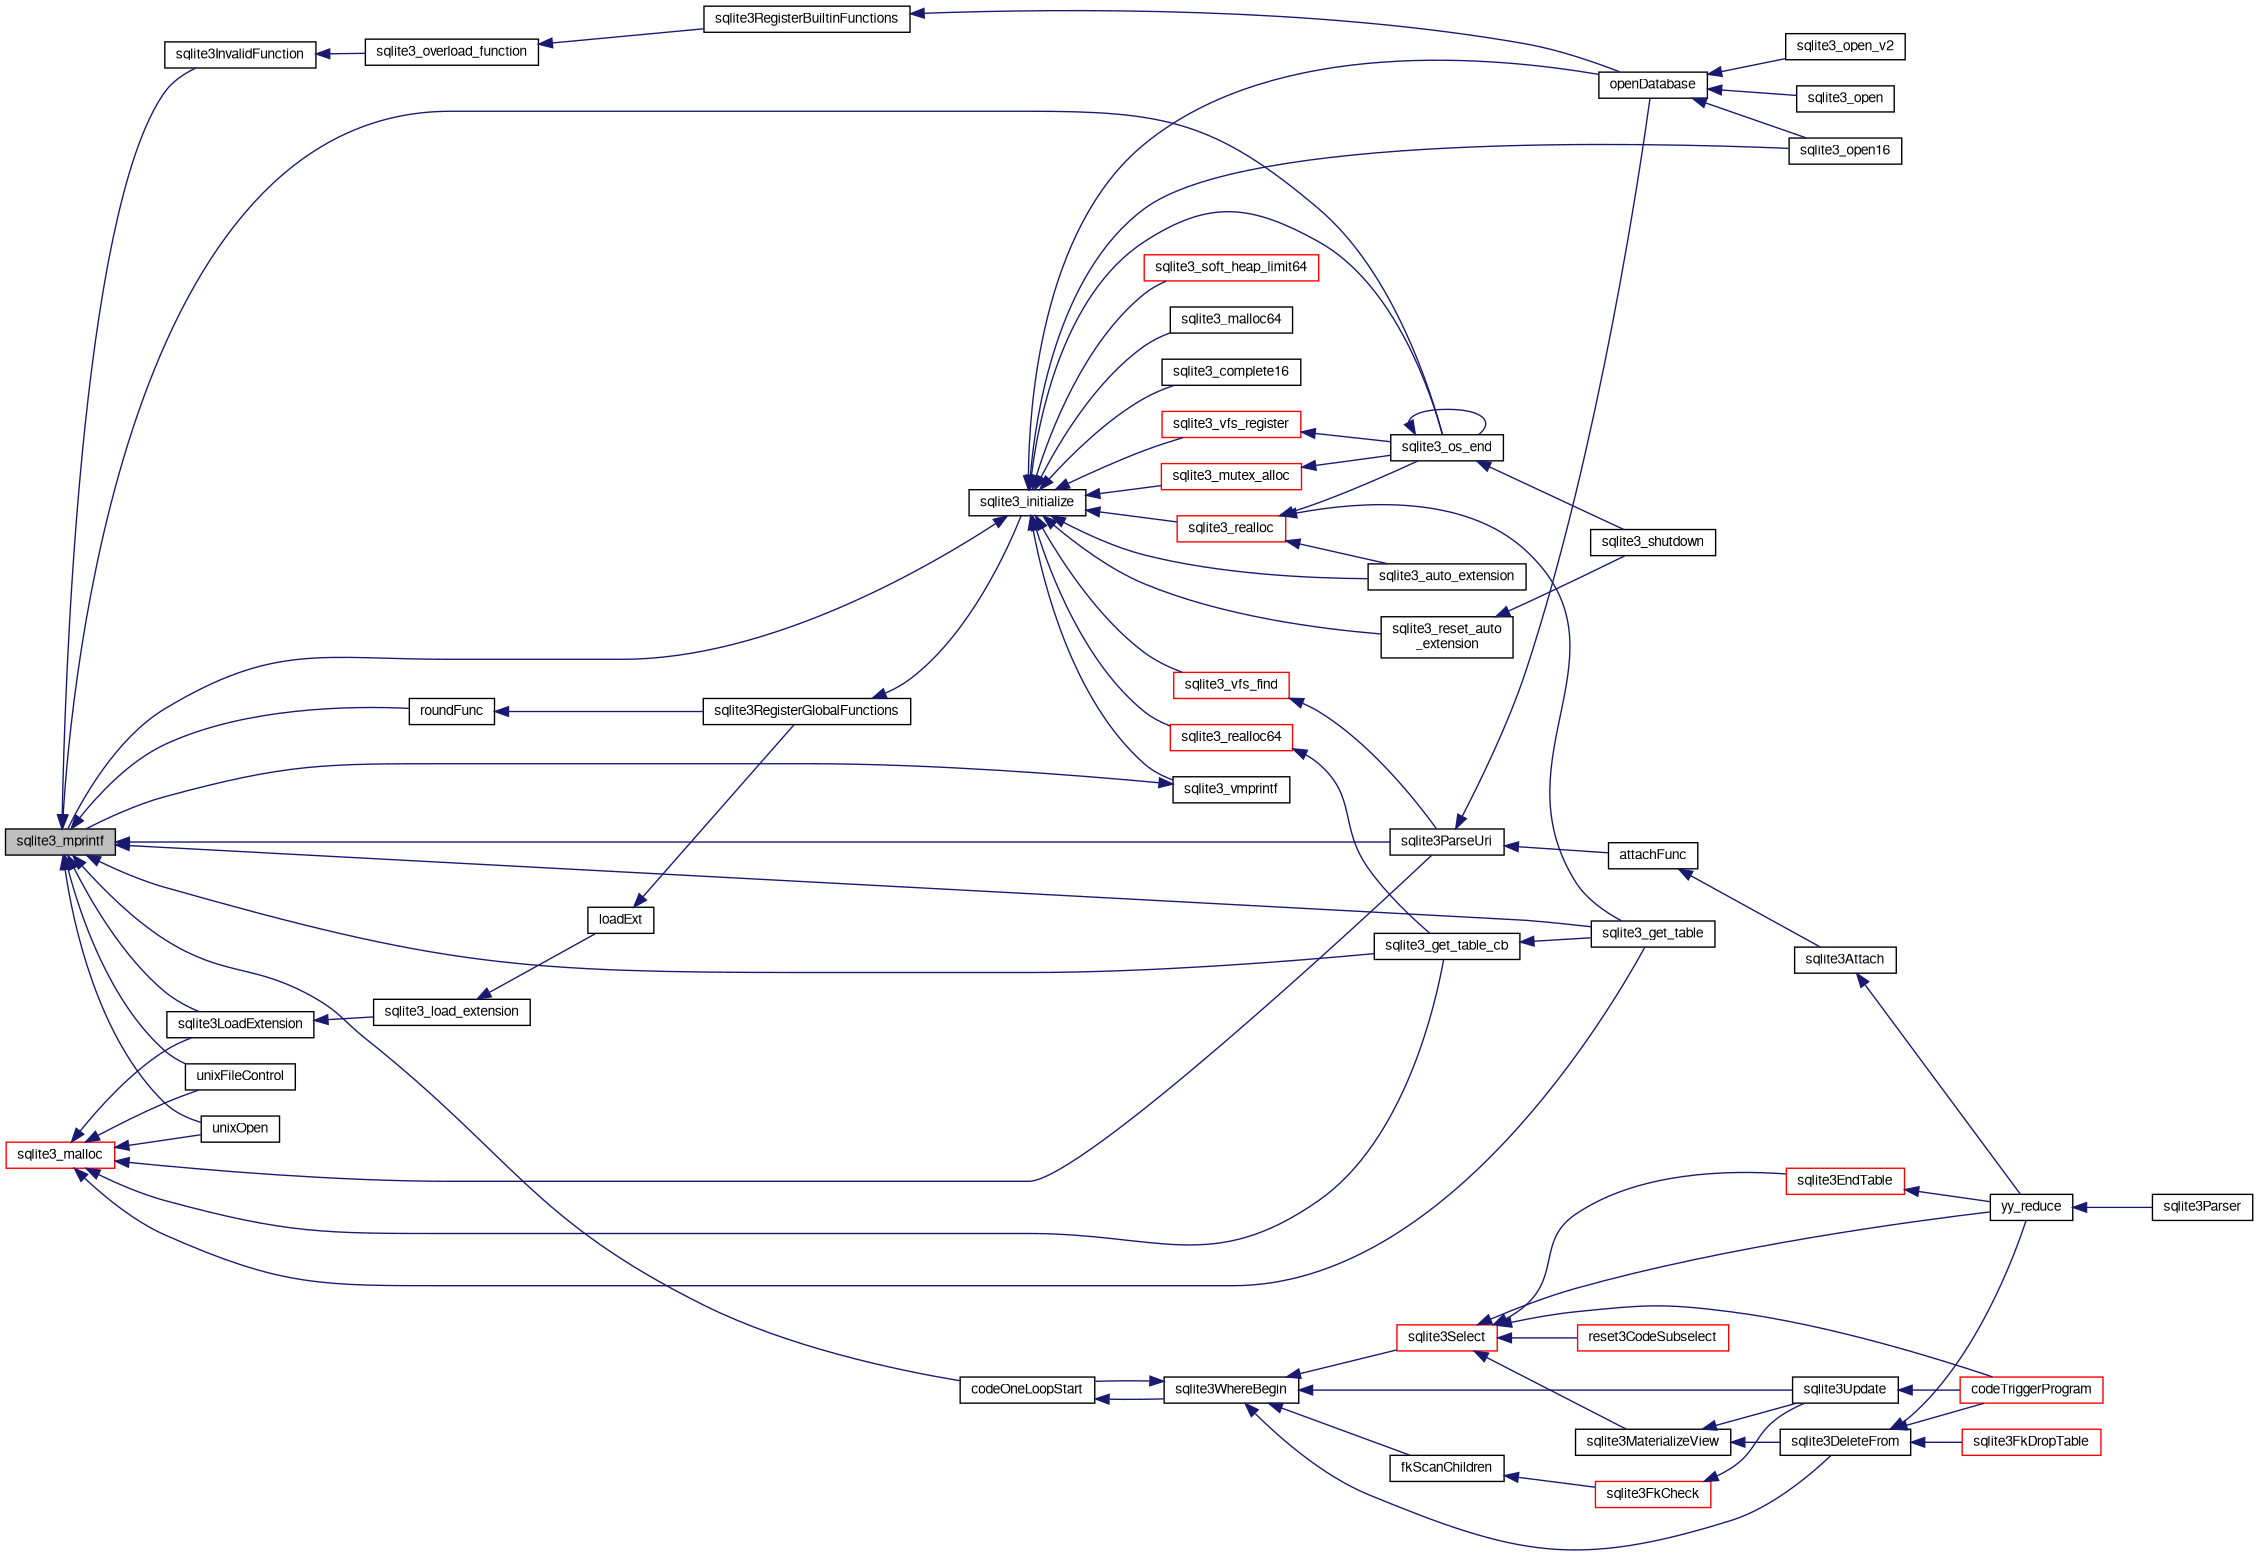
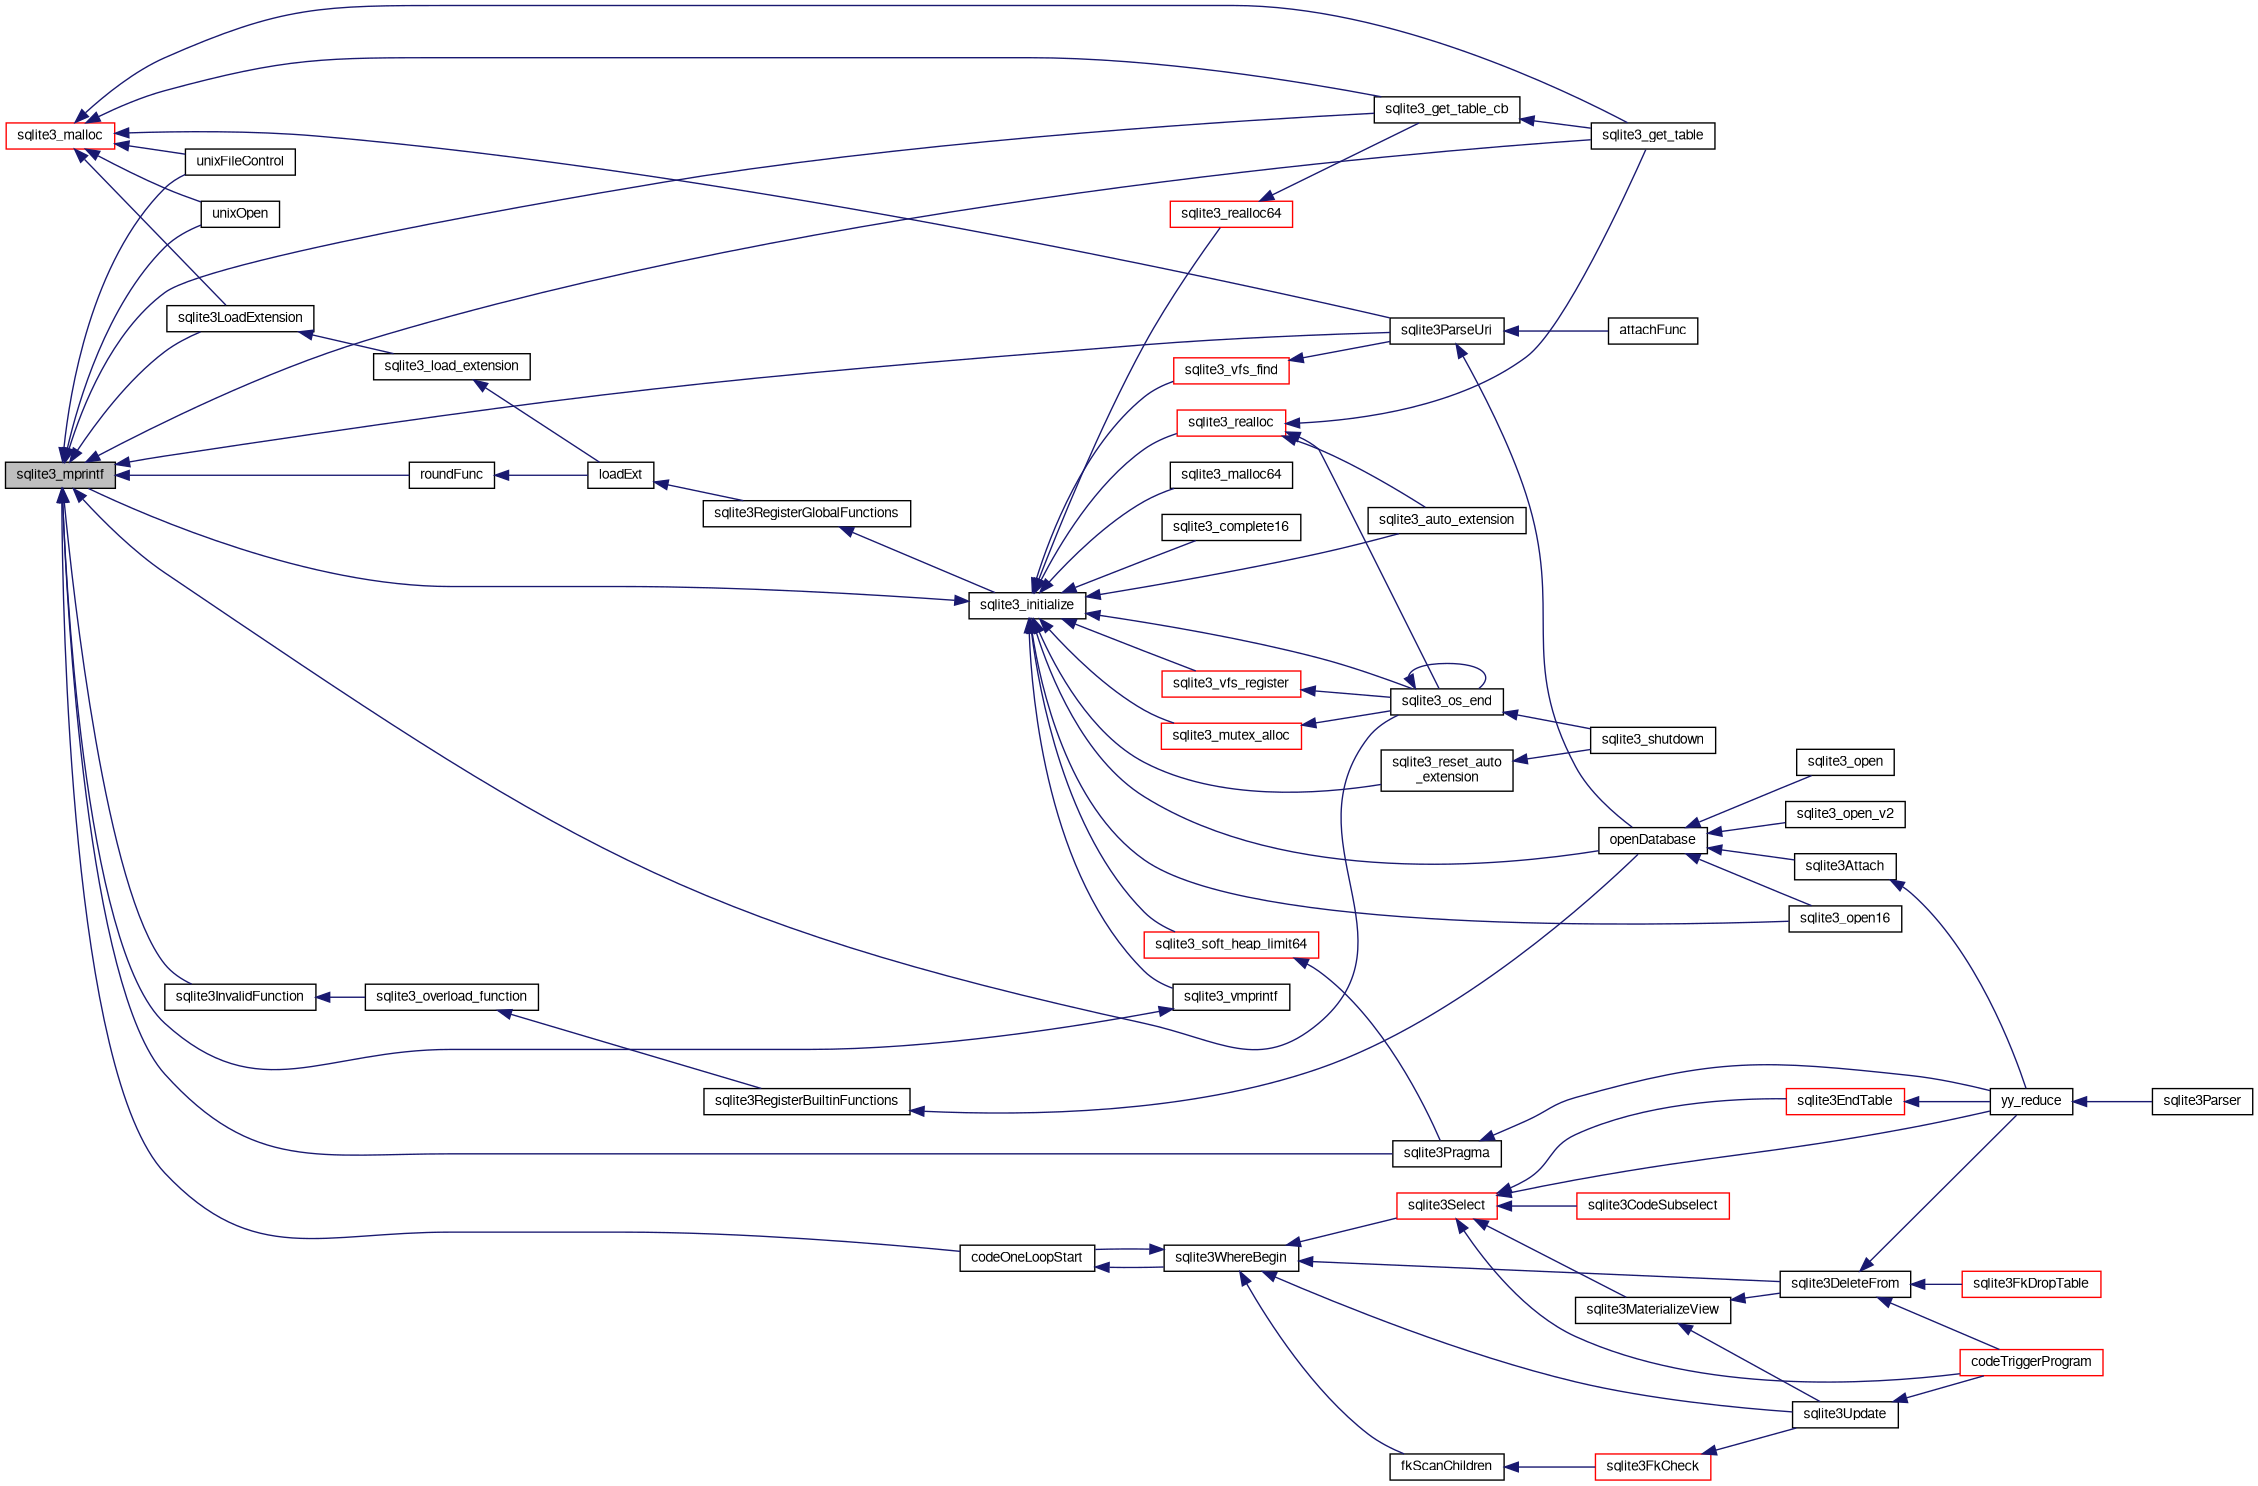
(606, 712) -> (548, 475)
(1755, 911) -> (1758, 855)
none -> (1447, 1154)
(1653, 1338) -> (1653, 1206)
